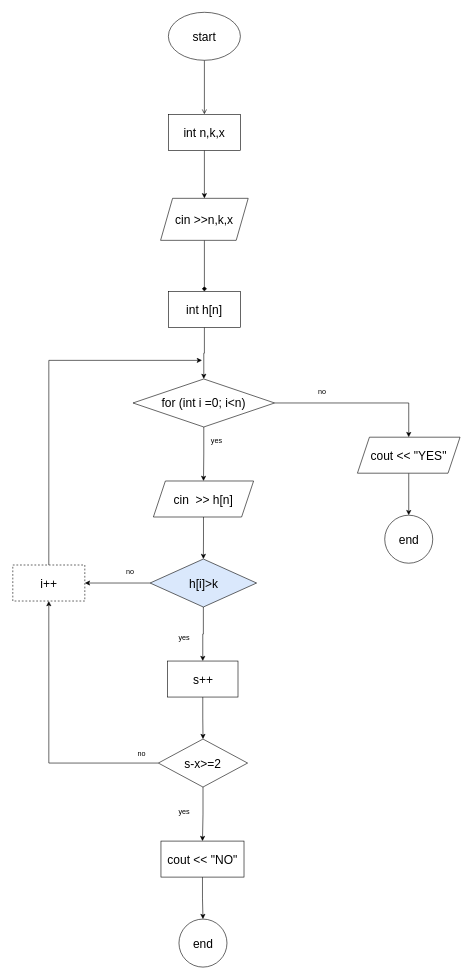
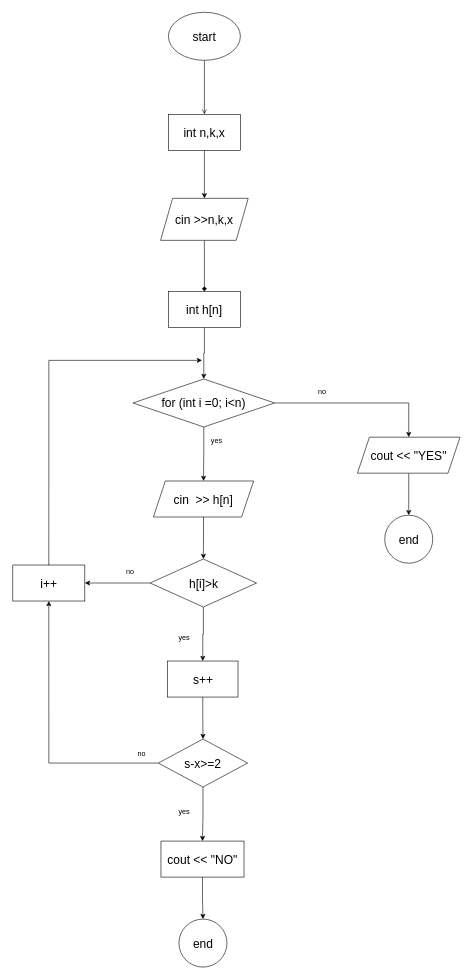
(49, 583) -> (49, 583)
(203, 583) -> (203, 583)
